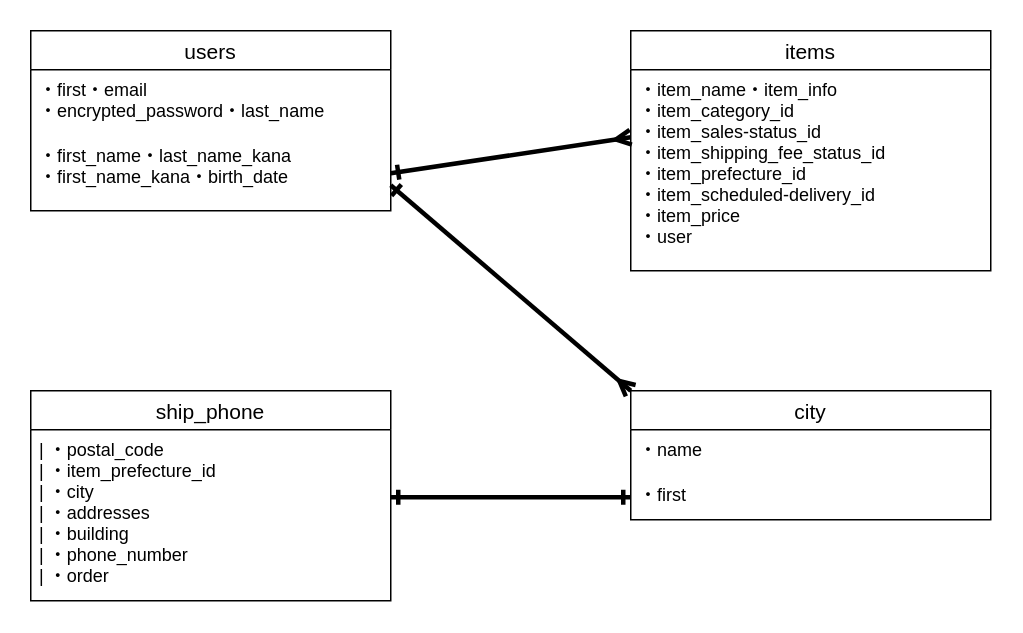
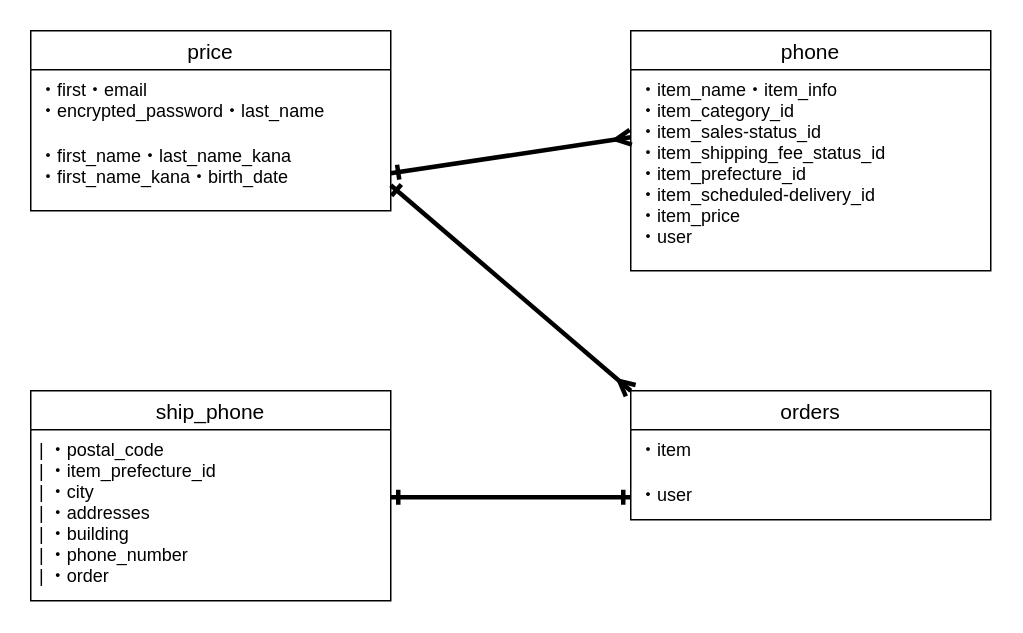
(210, 52) -> (210, 52)
(810, 52) -> (810, 52)
(810, 412) -> (810, 412)
(668, 450) -> (666, 450)
(671, 495) -> (668, 495)
